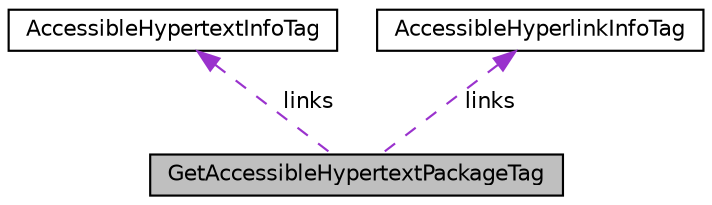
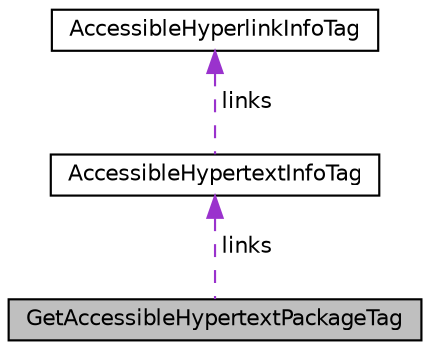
(440, 109) -> (215, 114)
